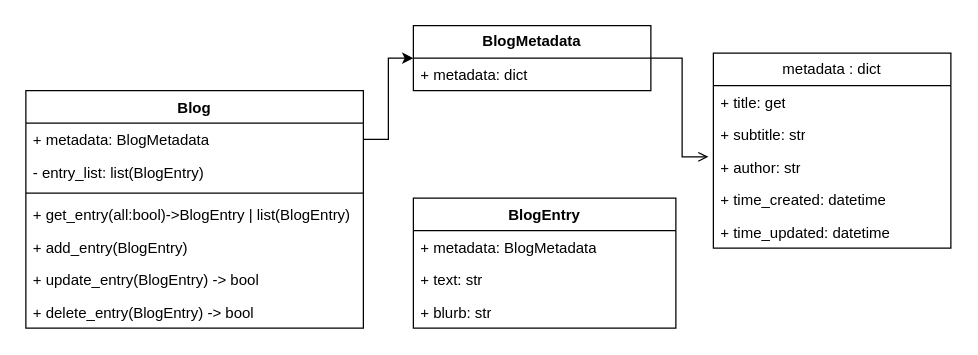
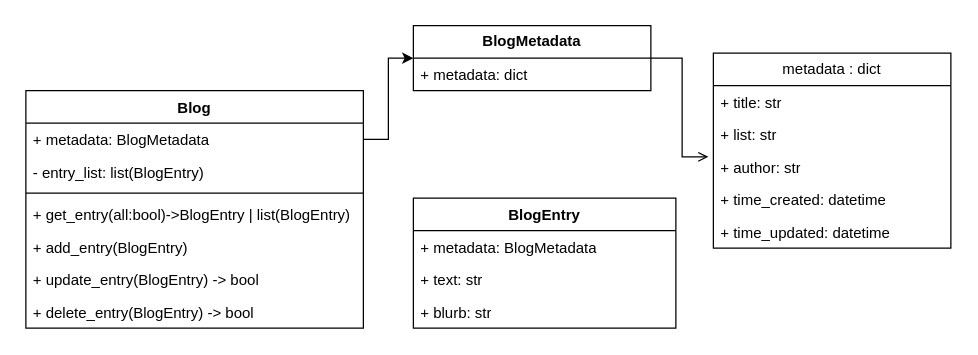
(761, 103) -> (761, 103)
(774, 136) -> (757, 136)
